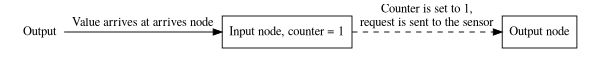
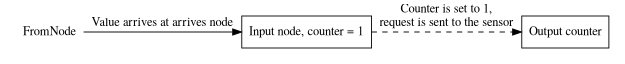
(40, 32) -> (50, 32)
(540, 32) -> (565, 32)
